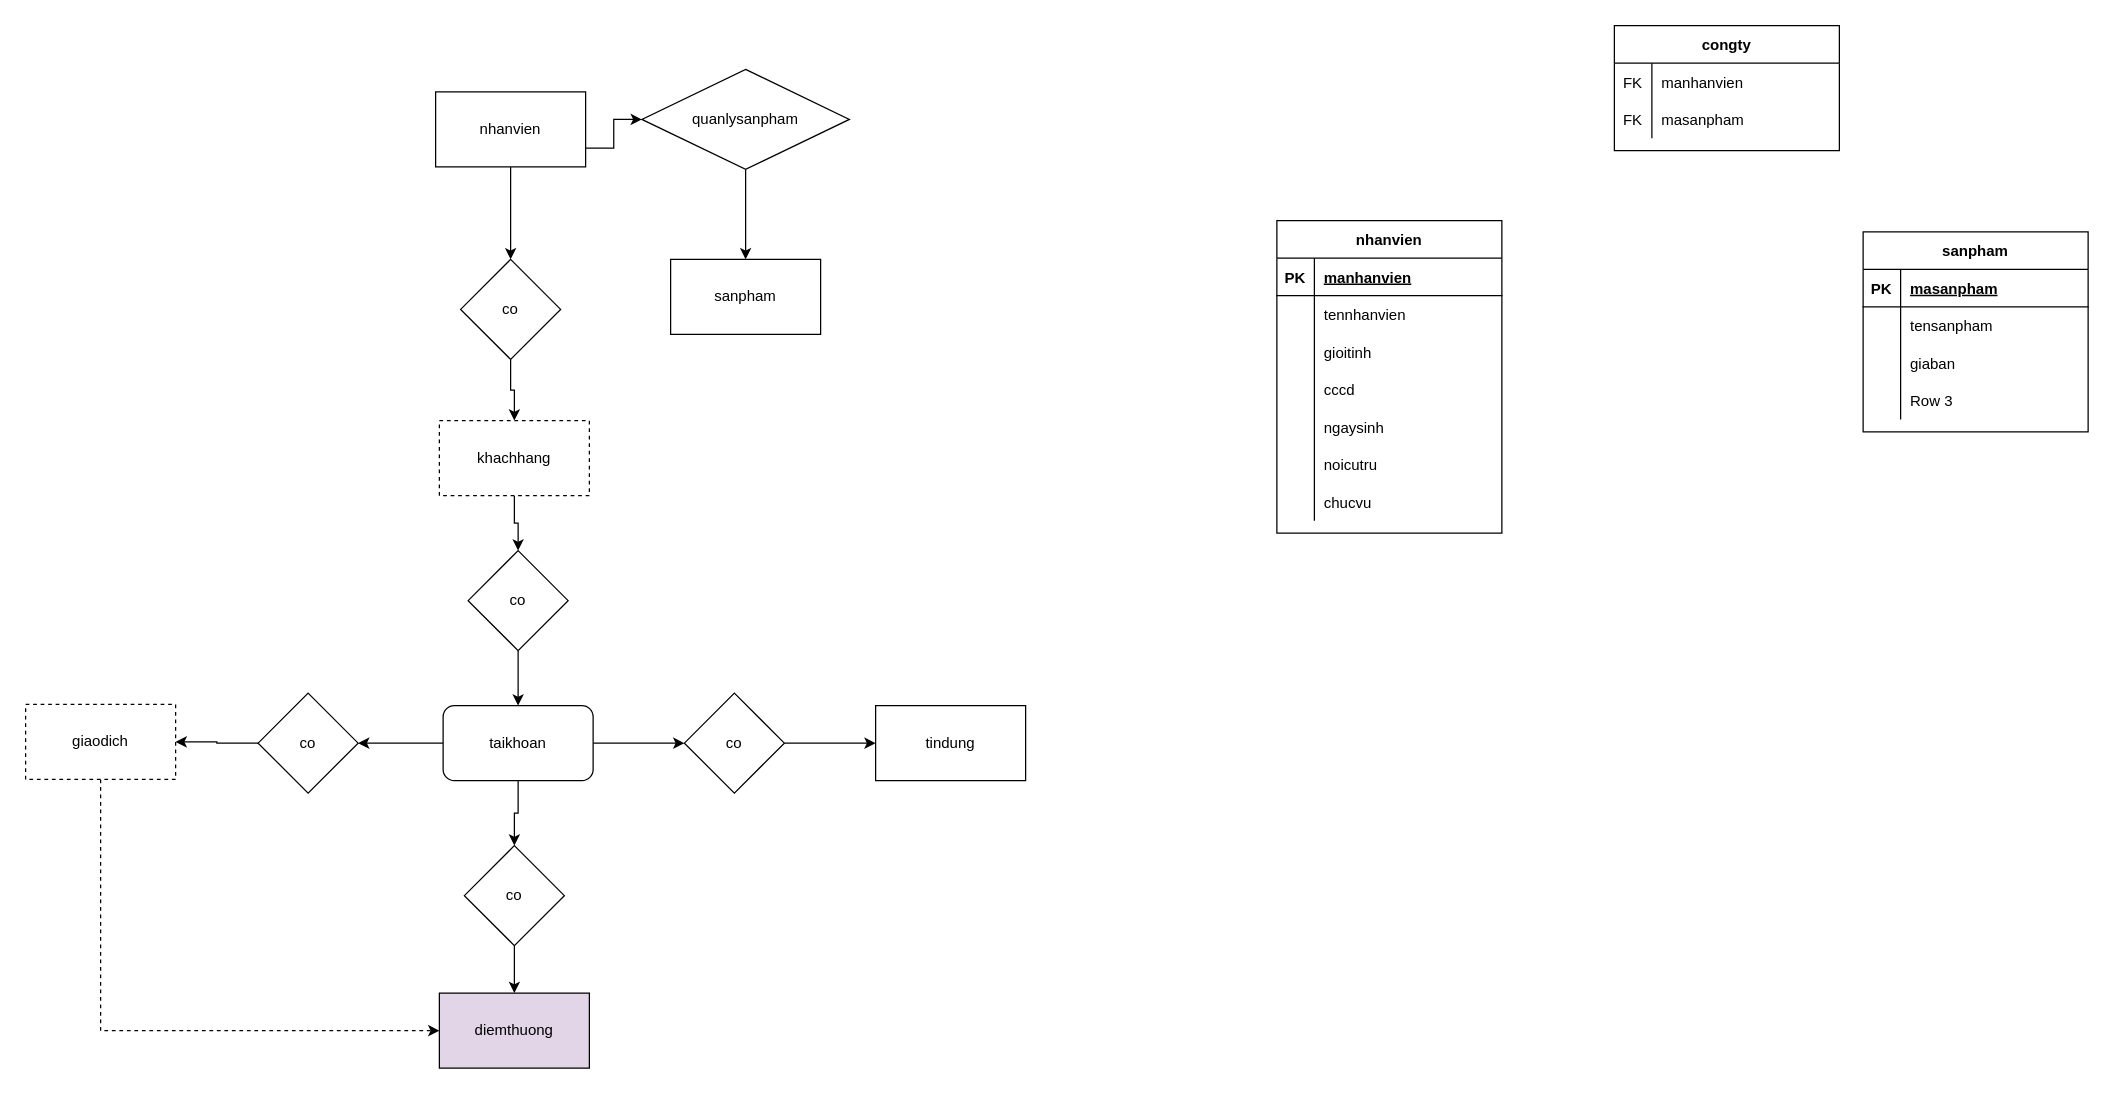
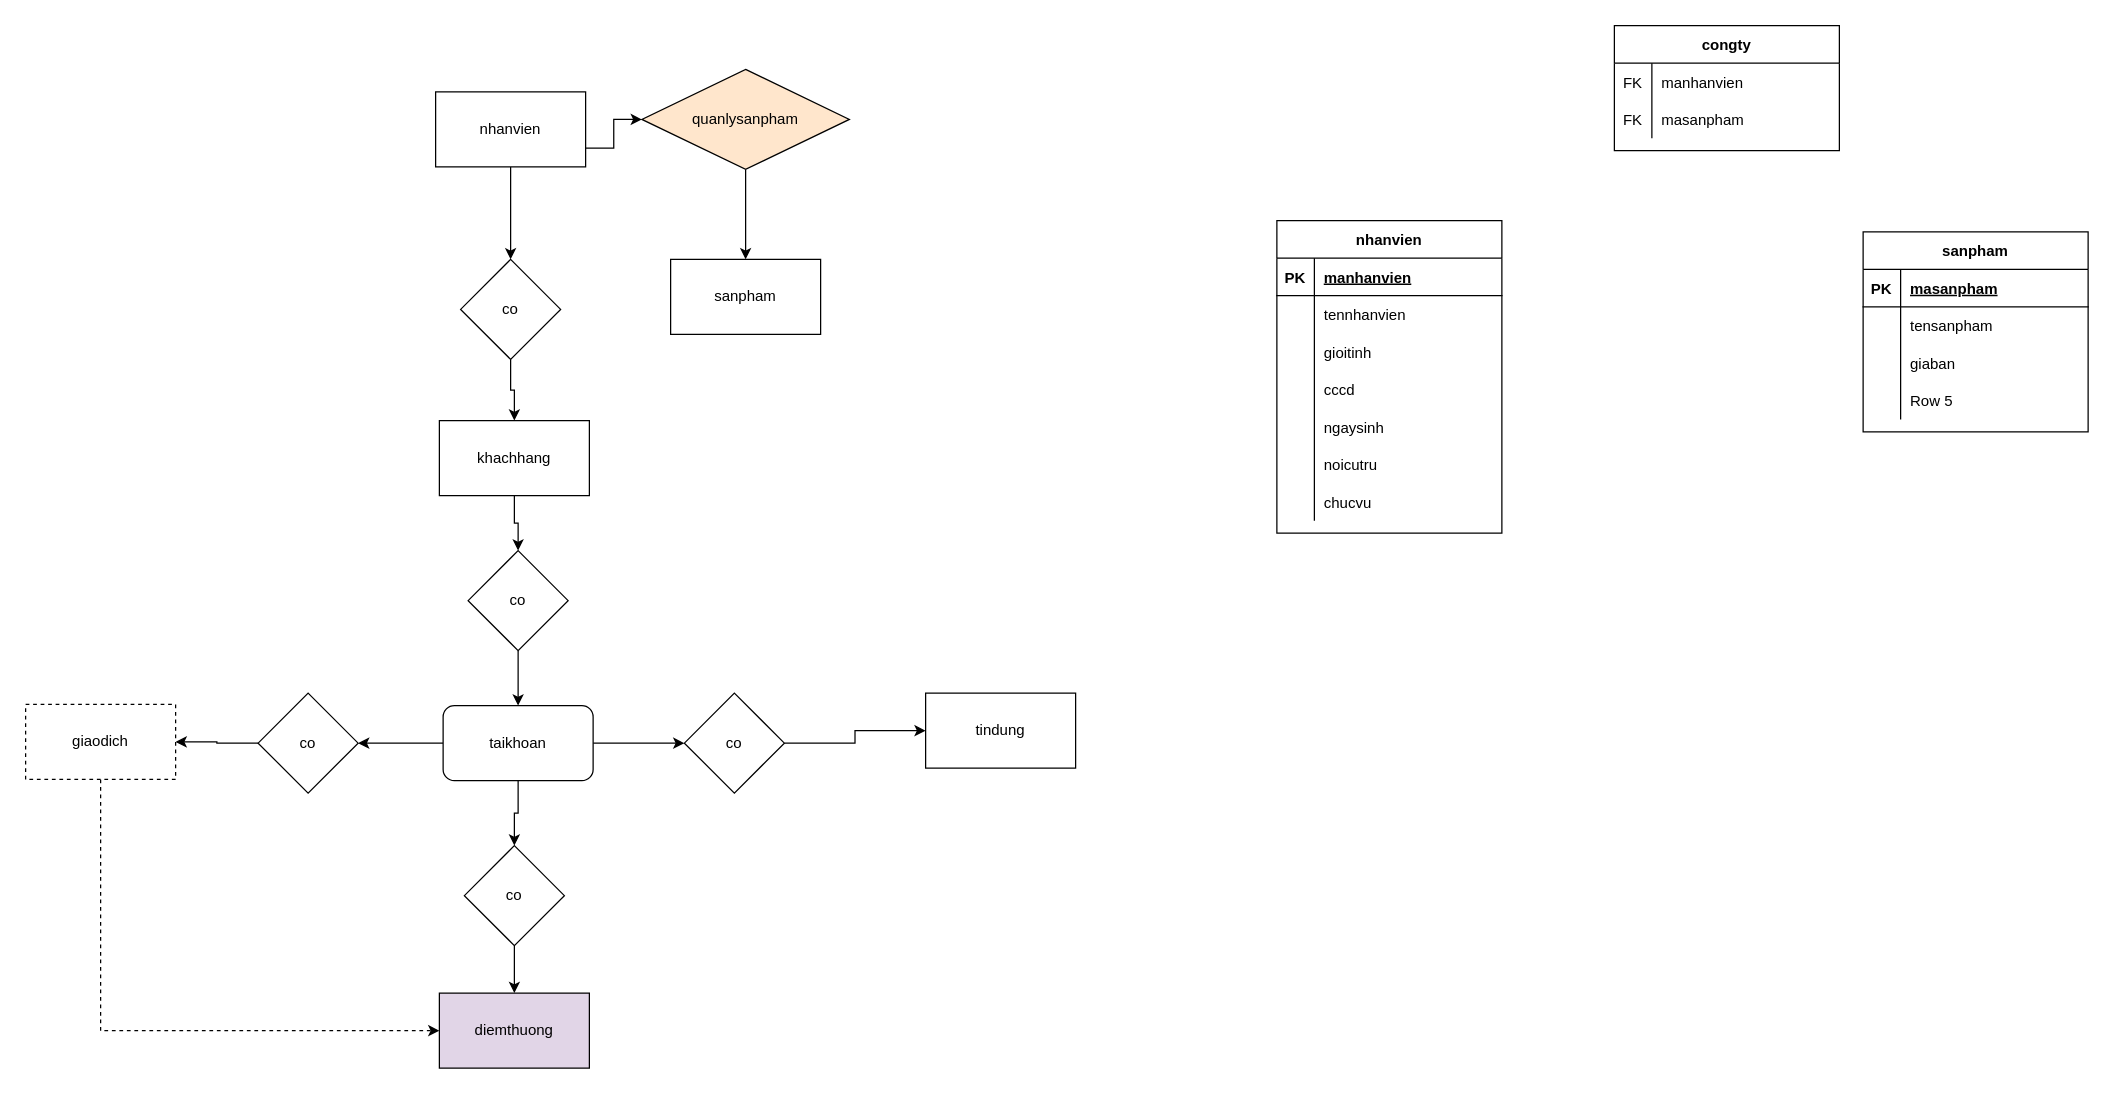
(746, 119) -> (746, 119)
(1929, 401) -> (1929, 401)
(514, 458) -> (514, 458)
(951, 743) -> (1001, 731)
